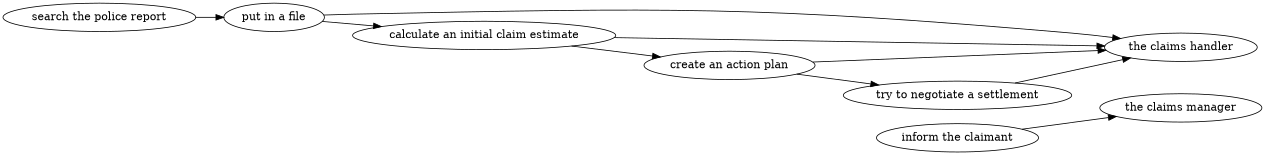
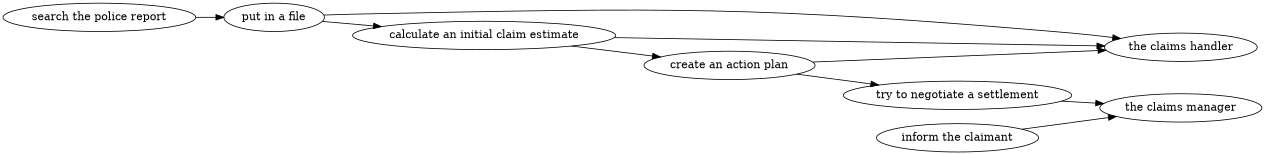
(1069, 71) -> (1079, 102)
